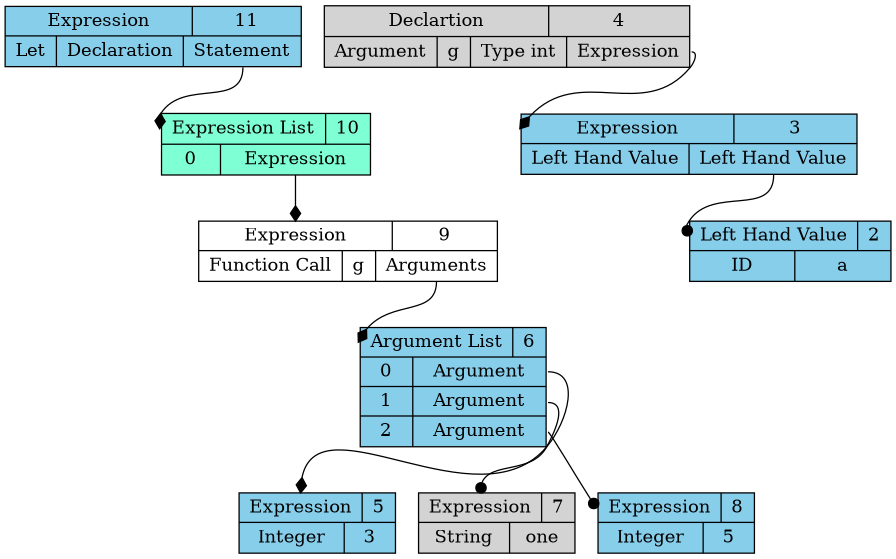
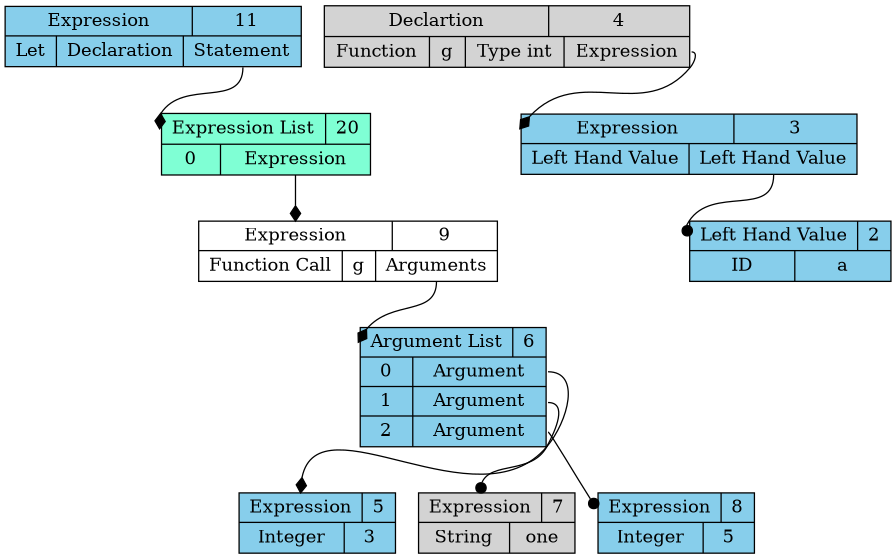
(381, 51) -> (377, 51)
(348, 128) -> (348, 128)
